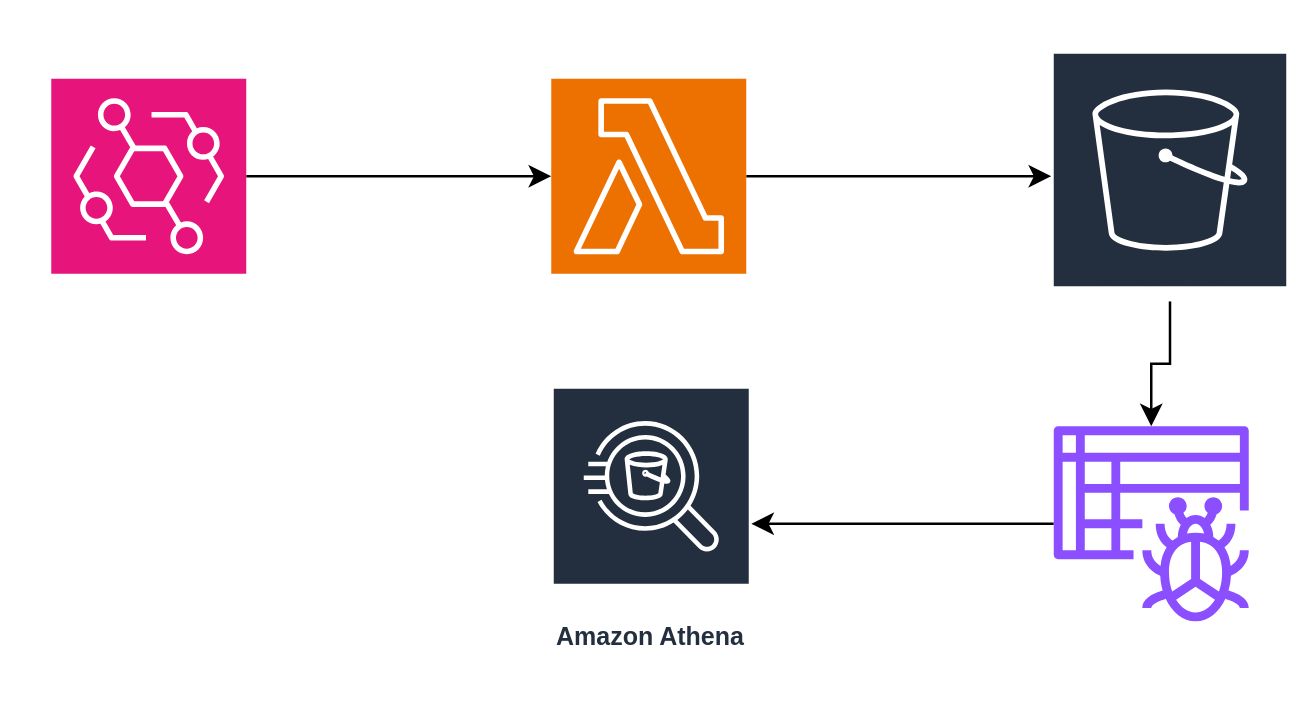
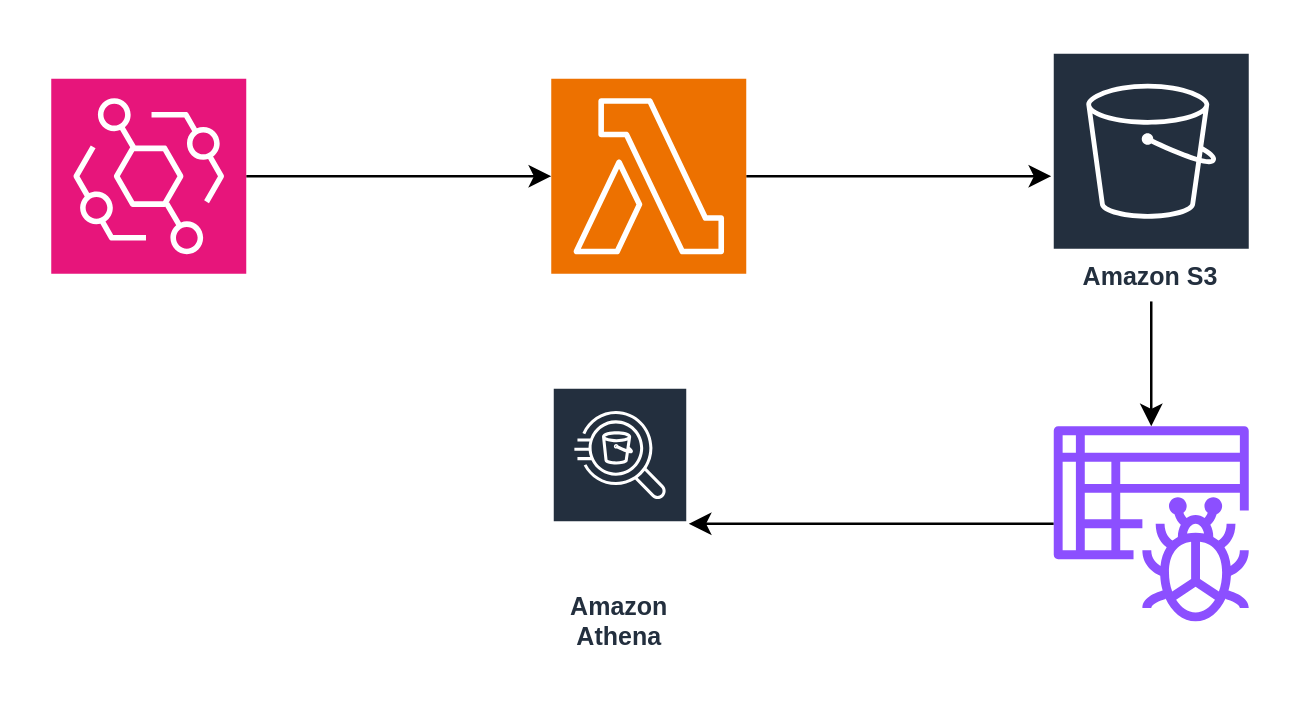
(1170, 176) -> (1151, 176)
(651, 524) -> (620, 524)
